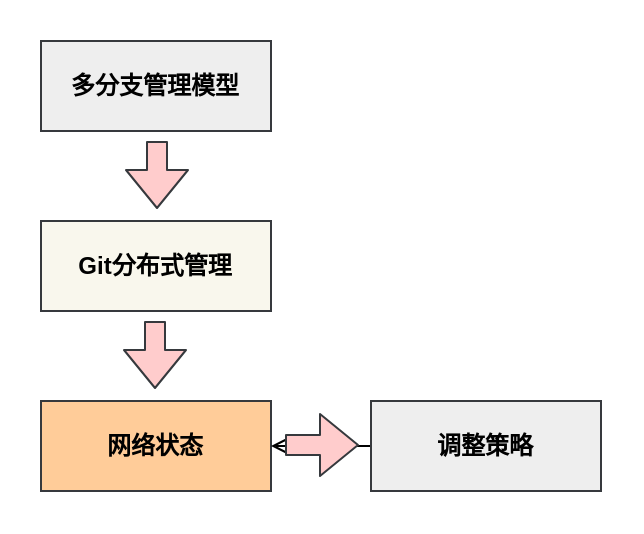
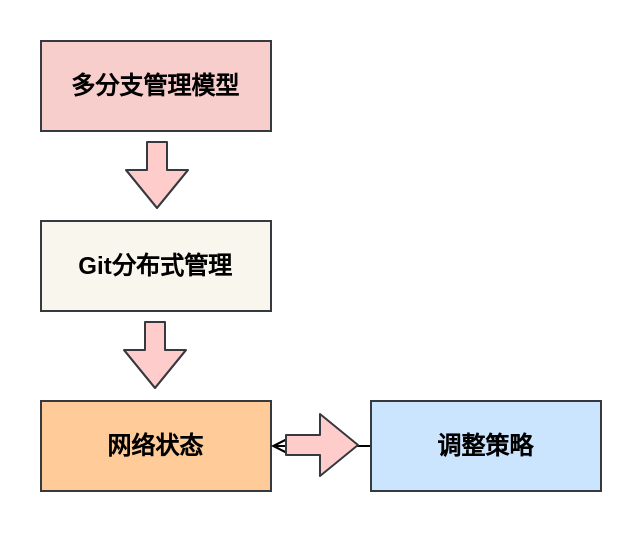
(156, 86) -> (156, 86)
(486, 446) -> (486, 446)
